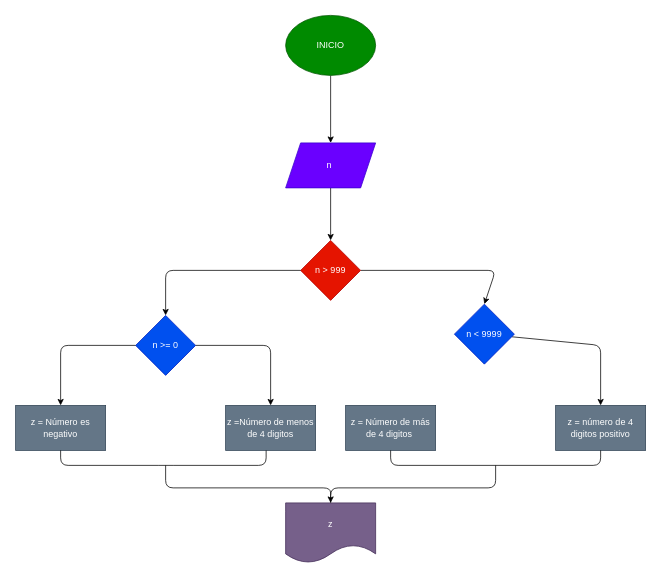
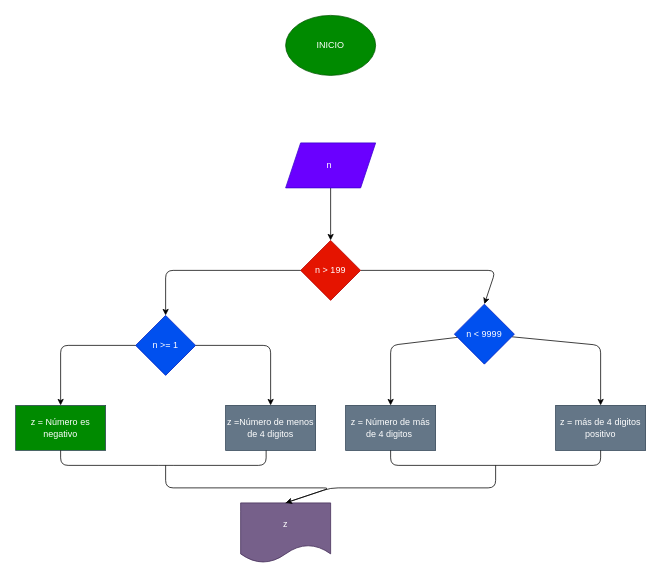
(330, 107) -> none
(330, 270) -> (330, 270)
none -> (399, 344)
(165, 345) -> (165, 345)
(60, 428) -> (60, 428)
(600, 428) -> (600, 428)
(330, 533) -> (285, 533)
